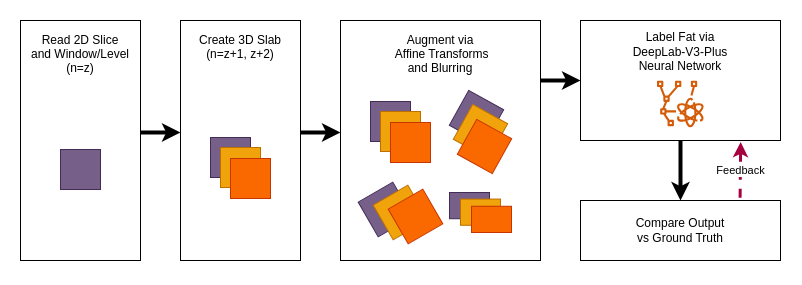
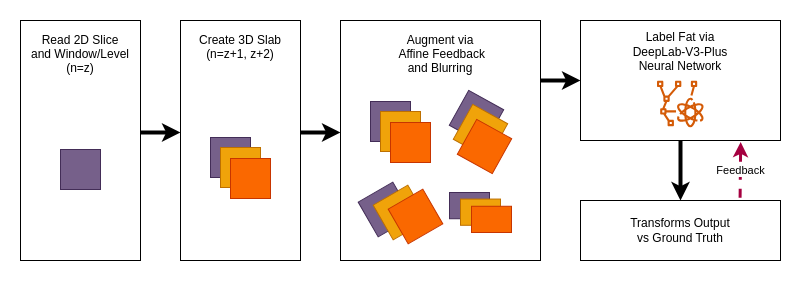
(441, 141) -> (441, 141)
(681, 231) -> (681, 231)
